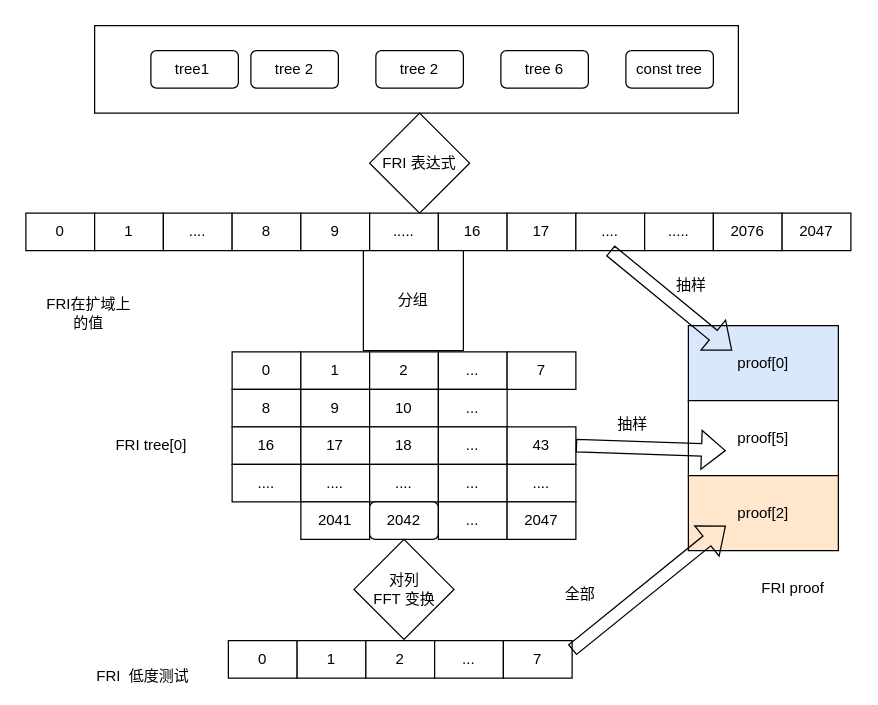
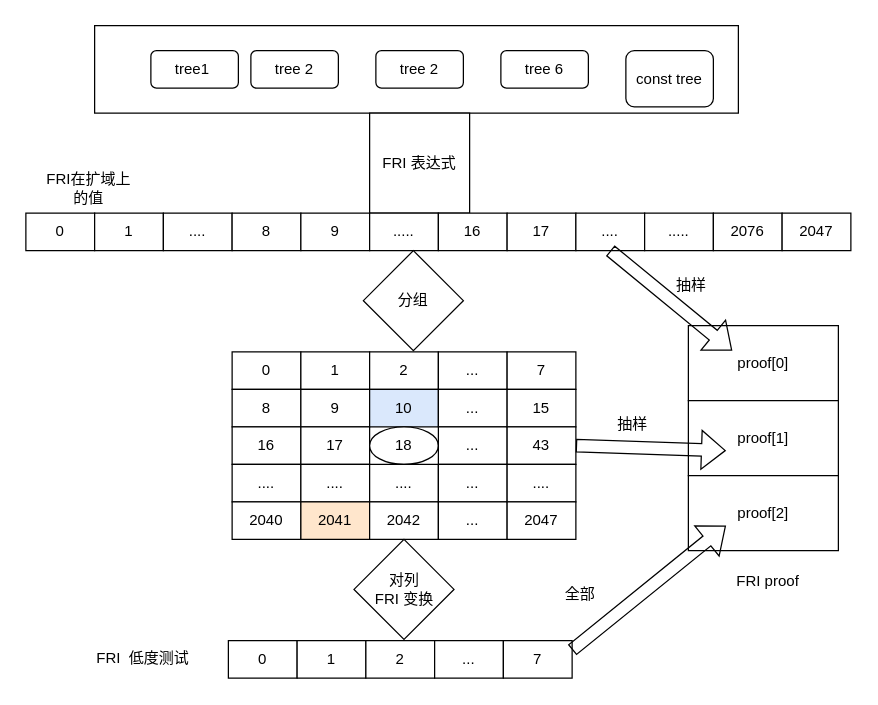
(669, 69) -> (669, 79)
(419, 163) -> (419, 163)
(413, 301) -> (413, 301)
(88, 313) -> (88, 188)
(763, 363) -> (763, 363)
(404, 408) -> (404, 408)
none -> (541, 408)
(763, 438) -> (763, 438)
(151, 446) -> none
(404, 446) -> (404, 446)
(763, 513) -> (763, 513)
none -> (266, 521)
(335, 521) -> (335, 521)
(404, 521) -> (404, 521)
(794, 588) -> (769, 582)
(404, 589) -> (404, 589)
(144, 677) -> (144, 658)
